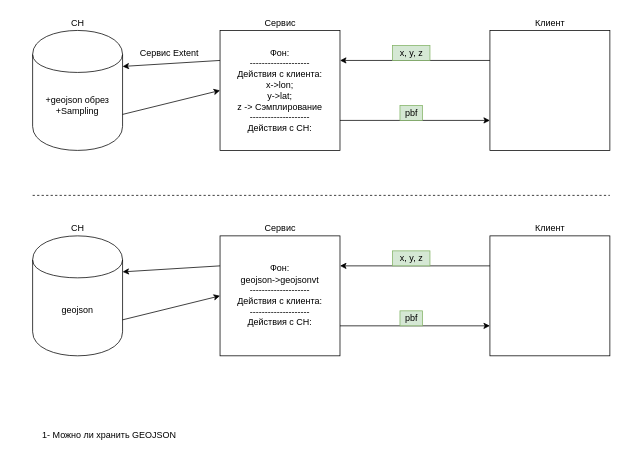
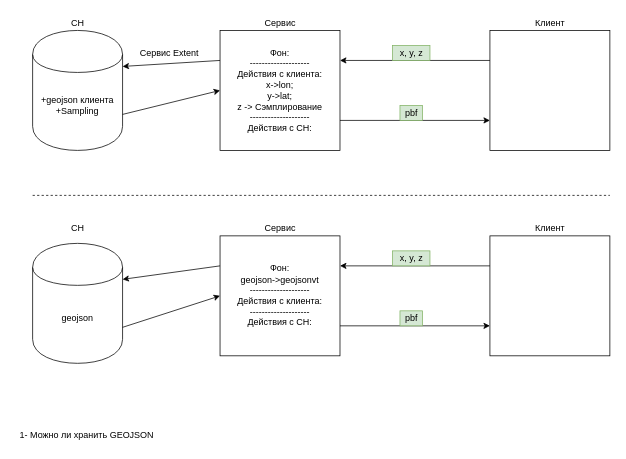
(78, 105) -> (78, 105)
(78, 296) -> (78, 303)
(109, 435) -> (87, 435)
